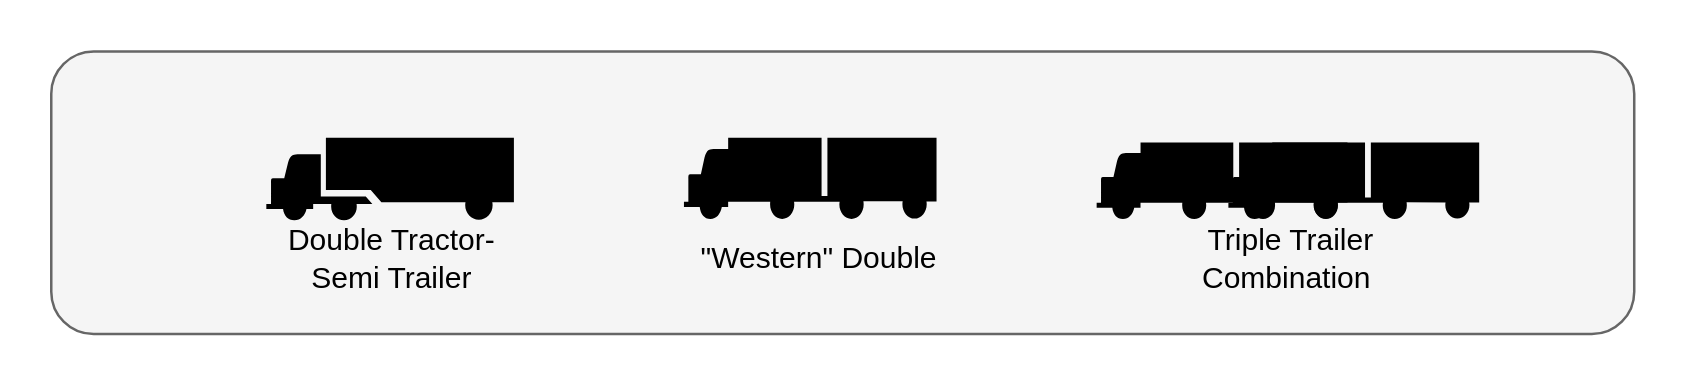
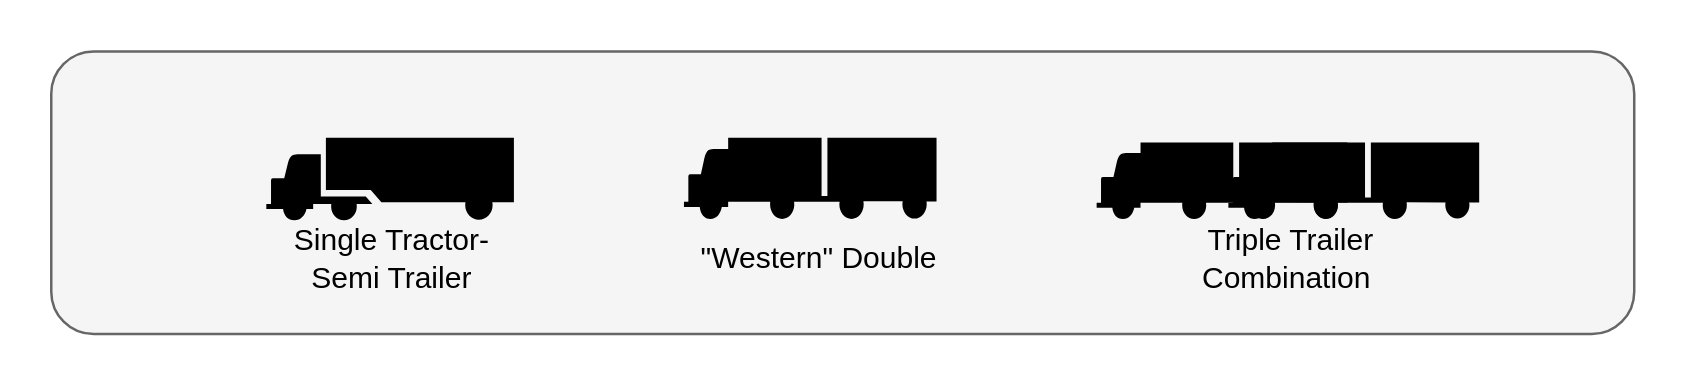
(393, 259) -> (393, 259)
